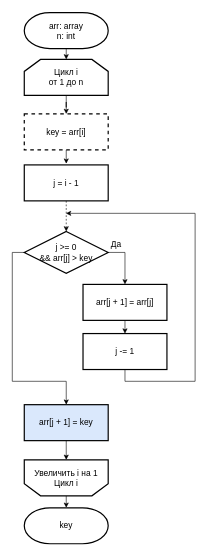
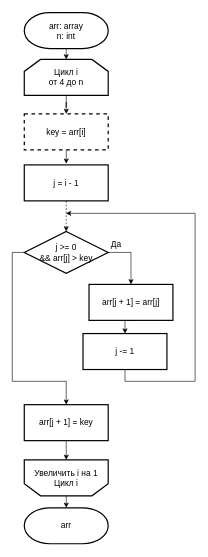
(66, 77) -> (66, 77)
(125, 302) -> (131, 302)
(66, 423) -> (66, 423)
(66, 526) -> (66, 526)
